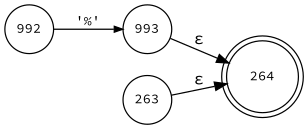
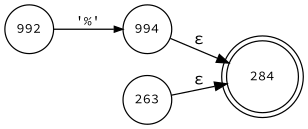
(147, 29) -> (147, 29)
(262, 77) -> (262, 77)
